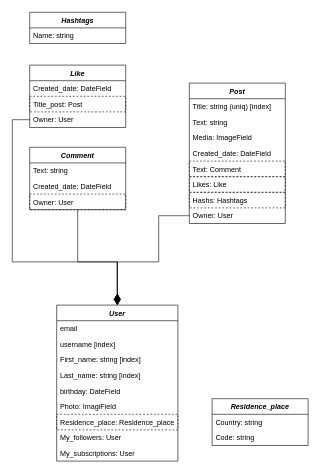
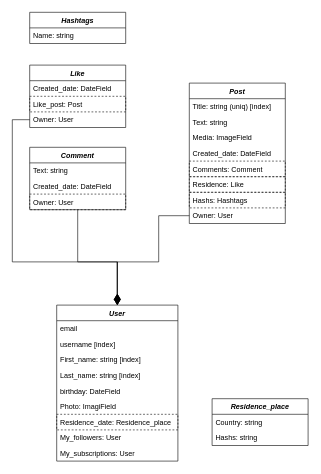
(62, 104) -> (60, 104)
(217, 169) -> (225, 169)
(211, 185) -> (219, 185)
(120, 422) -> (119, 422)
(237, 438) -> (239, 438)
